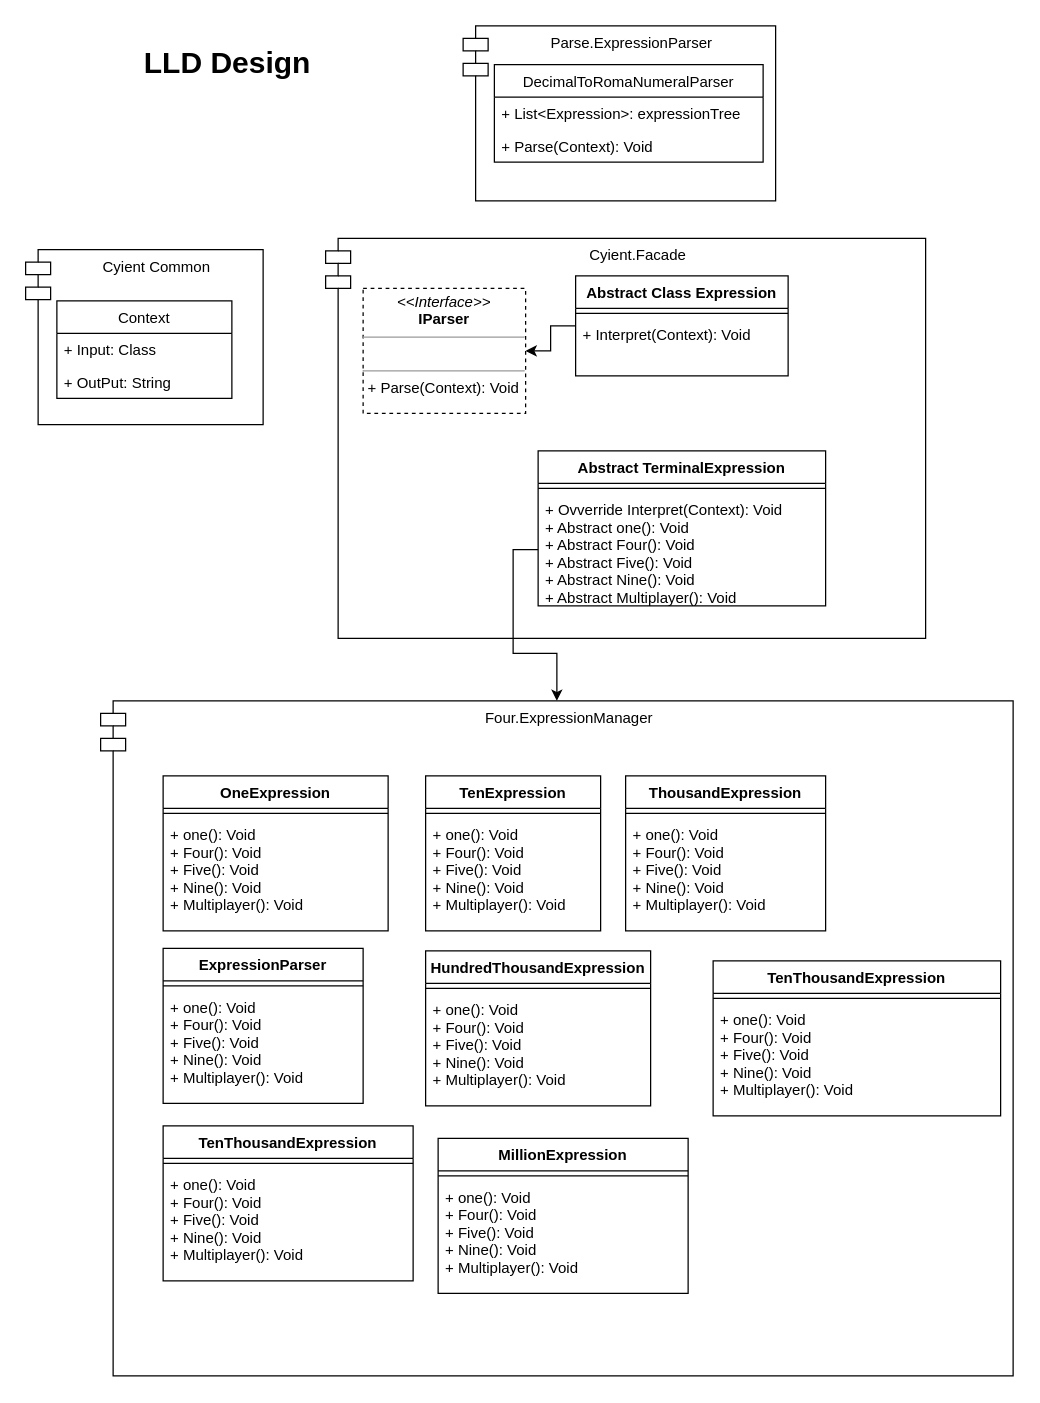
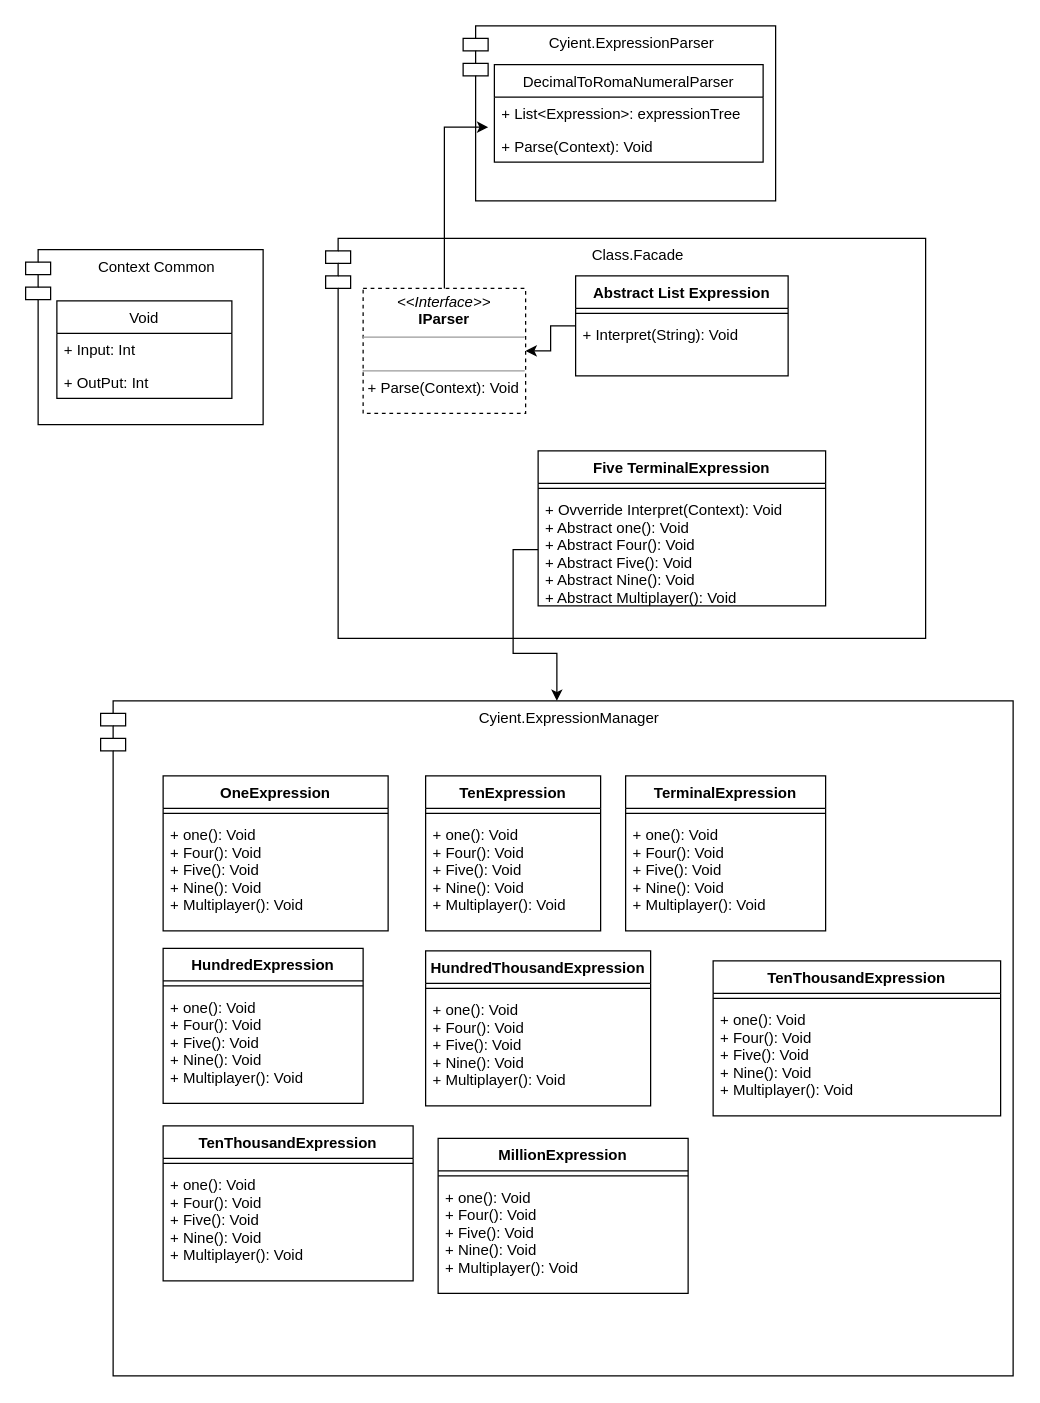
(631, 43) -> (631, 43)
(251, 63) -> none
none -> (444, 190)
(638, 255) -> (638, 255)
(156, 266) -> (156, 266)
(681, 293) -> (681, 293)
(144, 318) -> (144, 318)
(684, 335) -> (678, 335)
(115, 350) -> (108, 350)
(123, 383) -> (113, 383)
(681, 468) -> (681, 468)
(569, 718) -> (569, 718)
(725, 793) -> (725, 793)
(263, 965) -> (263, 965)
